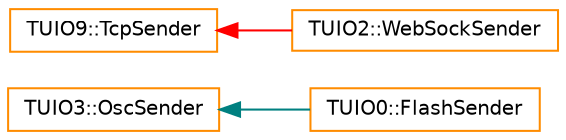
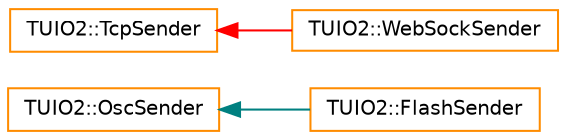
(114, 30) -> (114, 30)
(114, 110) -> (114, 110)
(425, 110) -> (425, 110)
